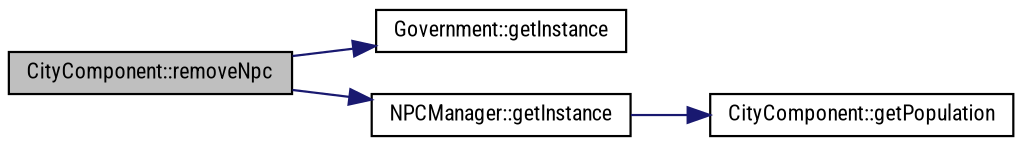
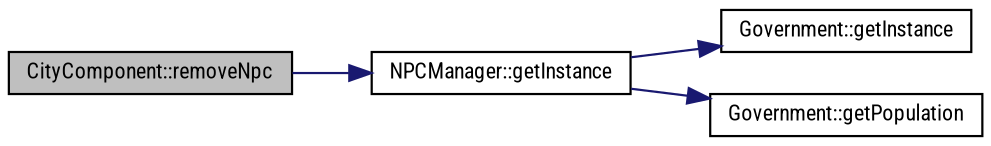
(323, 52) -> (665, 53)
(862, 115) -> (846, 115)
